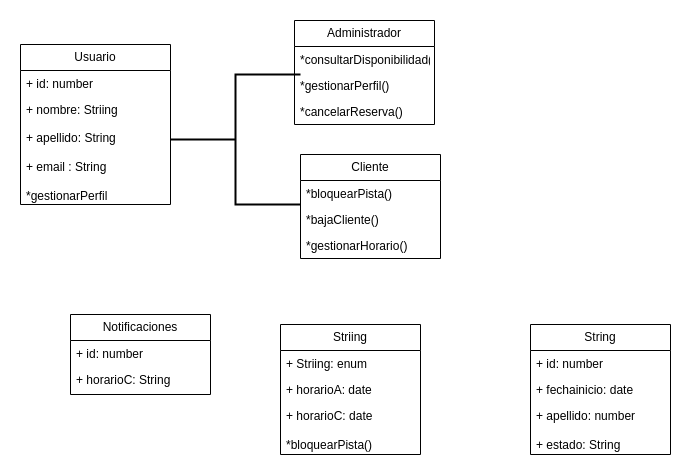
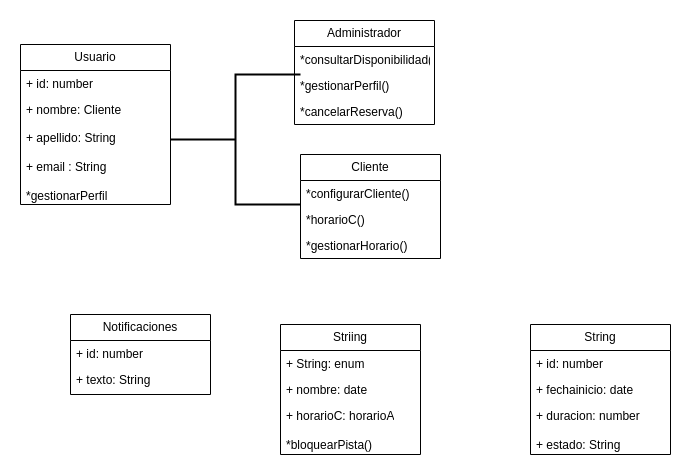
(76, 111) -> (76, 111)
(357, 195) -> (369, 195)
(350, 221) -> (342, 221)
(329, 365) -> (327, 365)
(129, 381) -> (121, 381)
(334, 391) -> (329, 391)
(112, 407) -> (112, 407)
(337, 424) -> (346, 424)
(588, 424) -> (591, 424)
